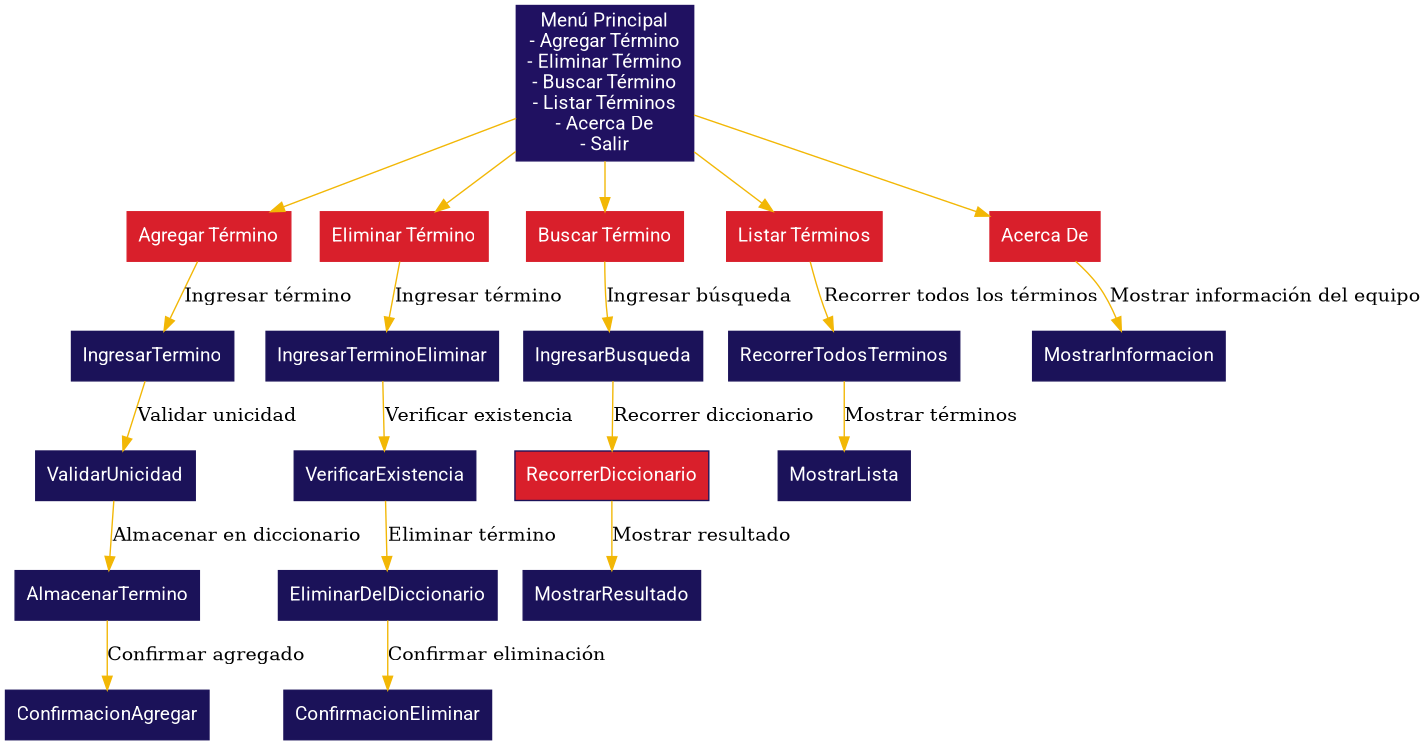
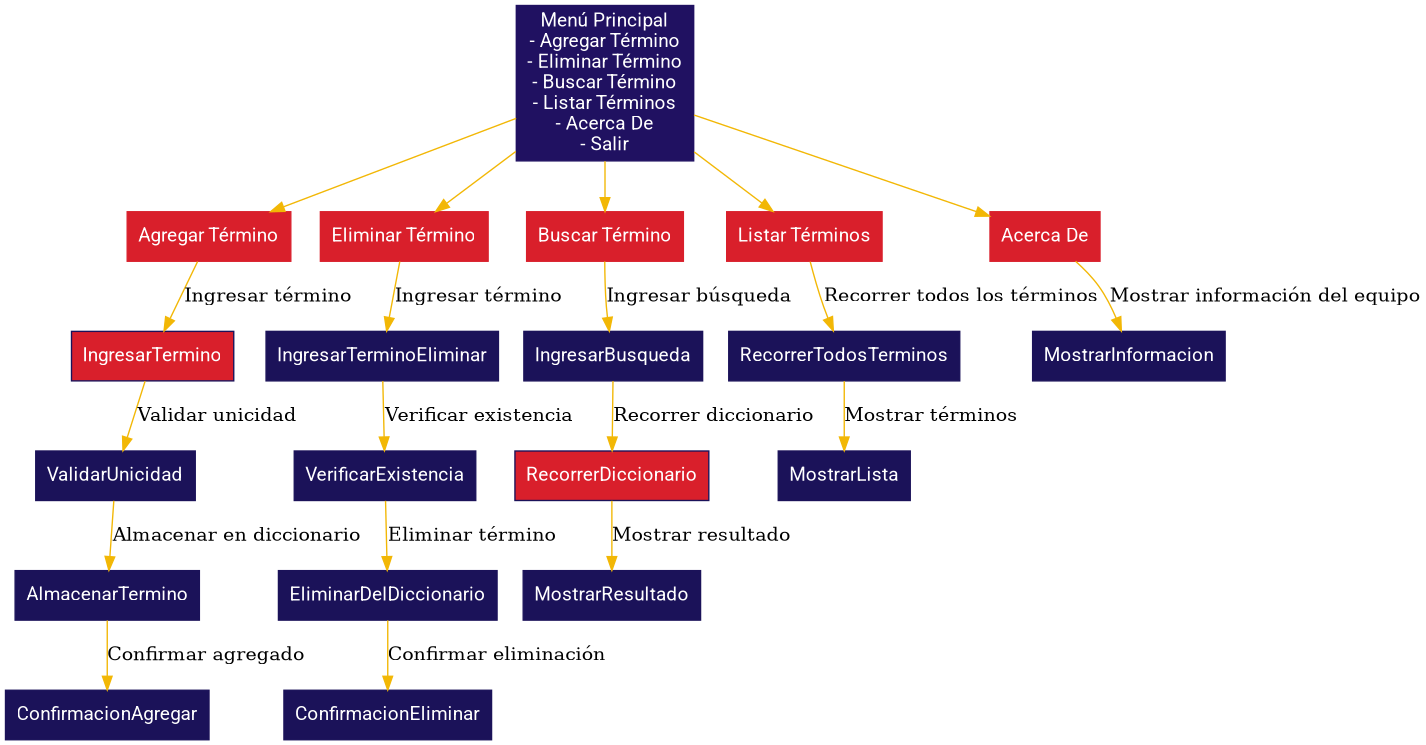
(153, 356) -> (153, 356)
